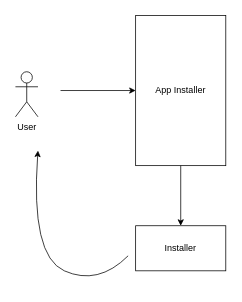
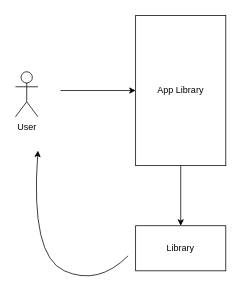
(180, 90) -> (180, 90)
(180, 248) -> (180, 248)
